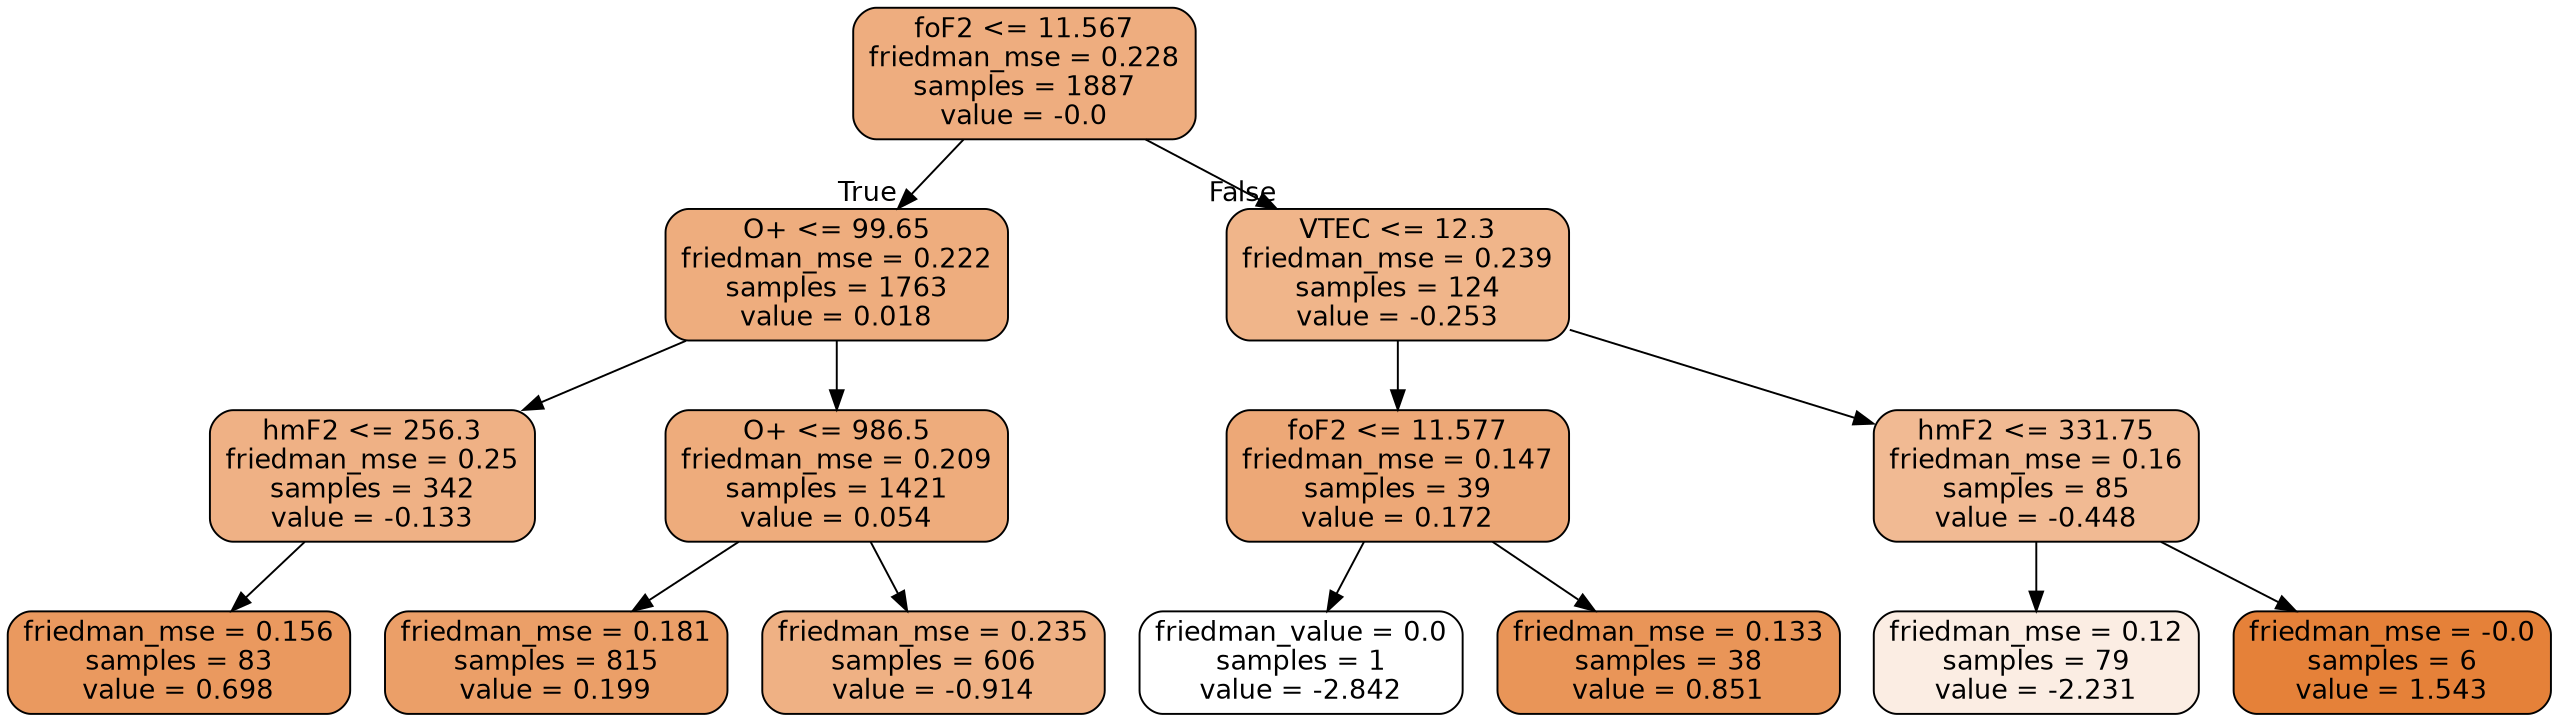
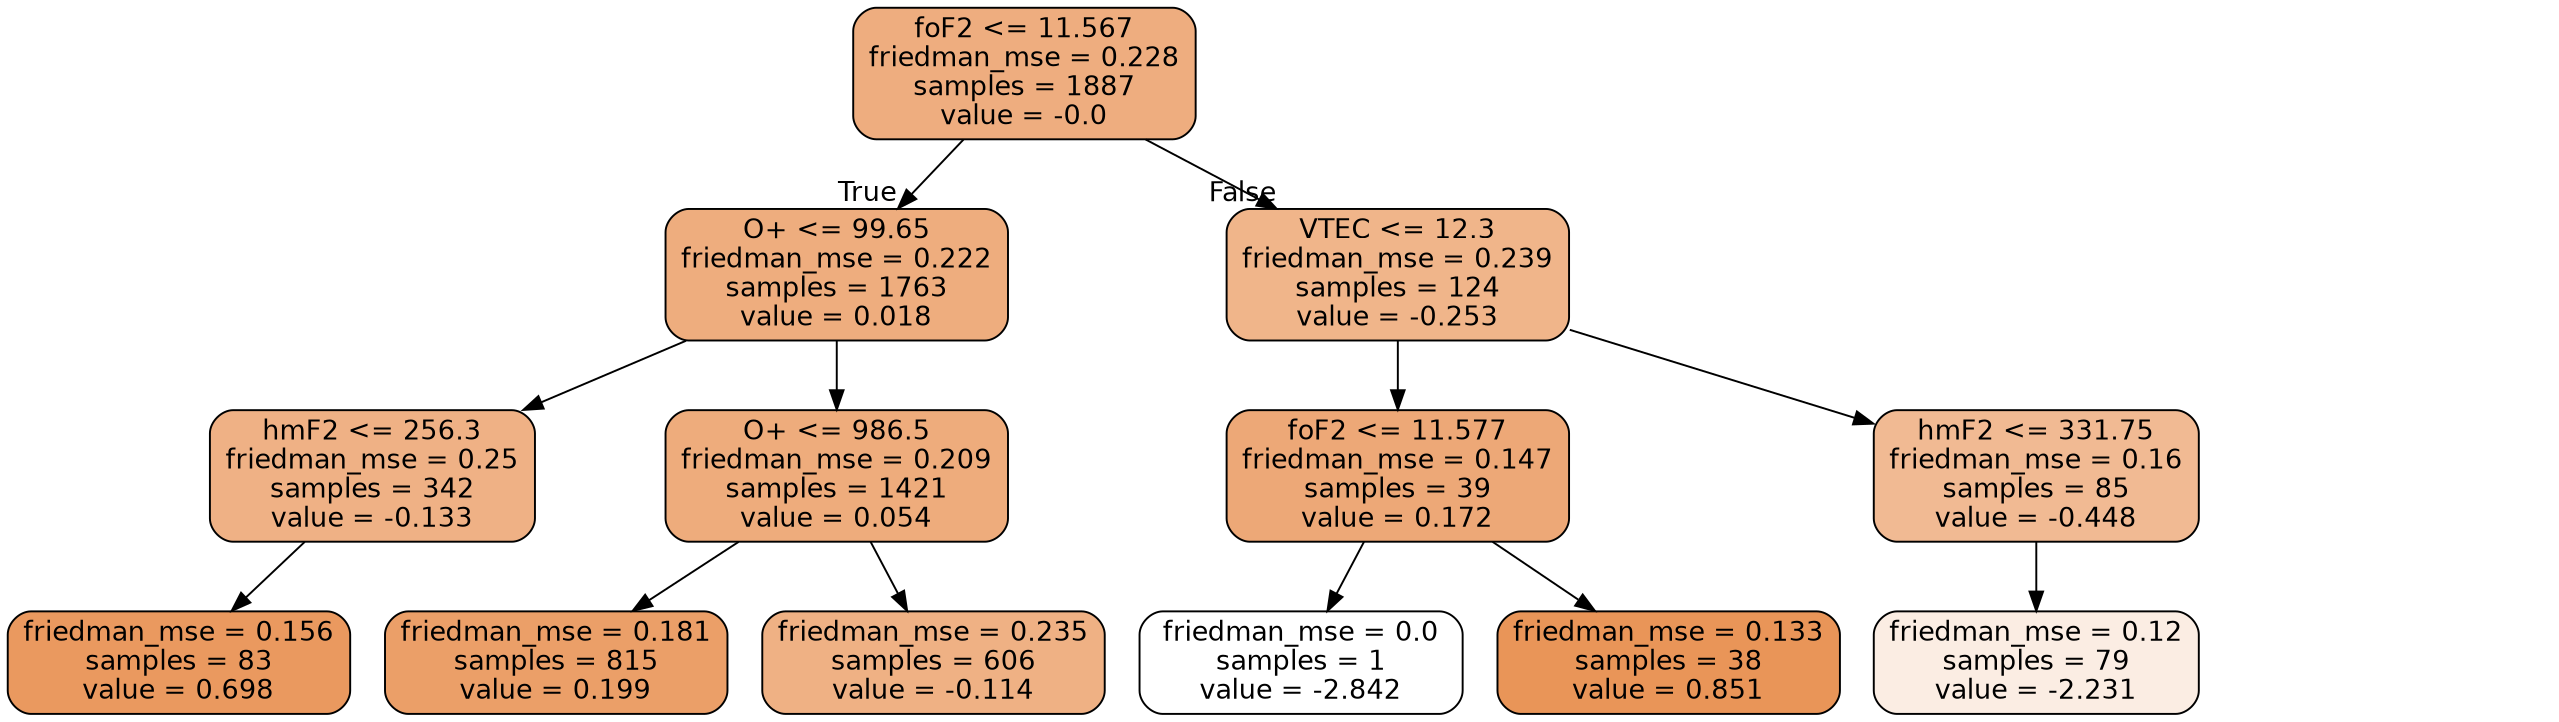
(934, 663) -> (934, 663)
(1301, 663) -> (1301, 663)
(2392, 663) -> none
